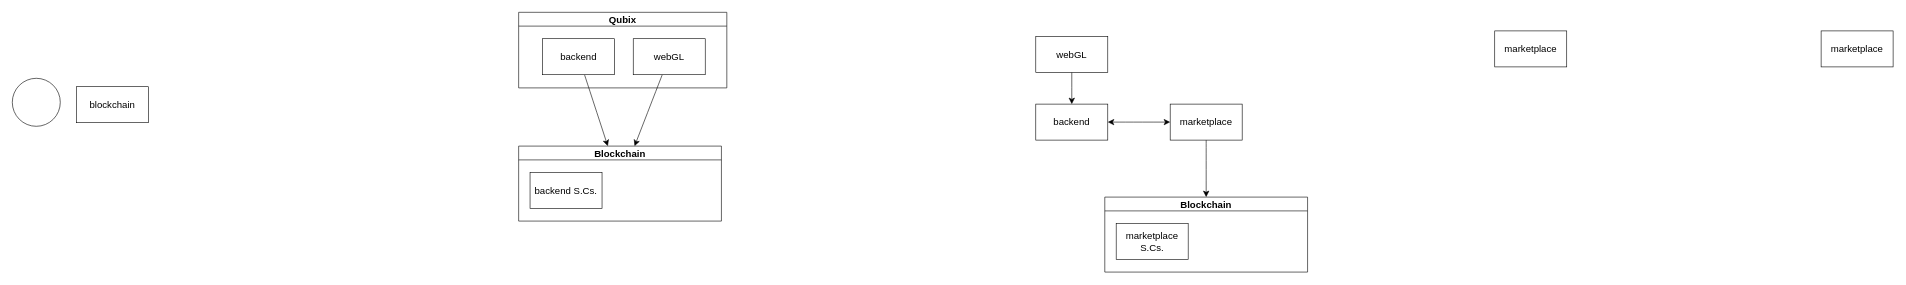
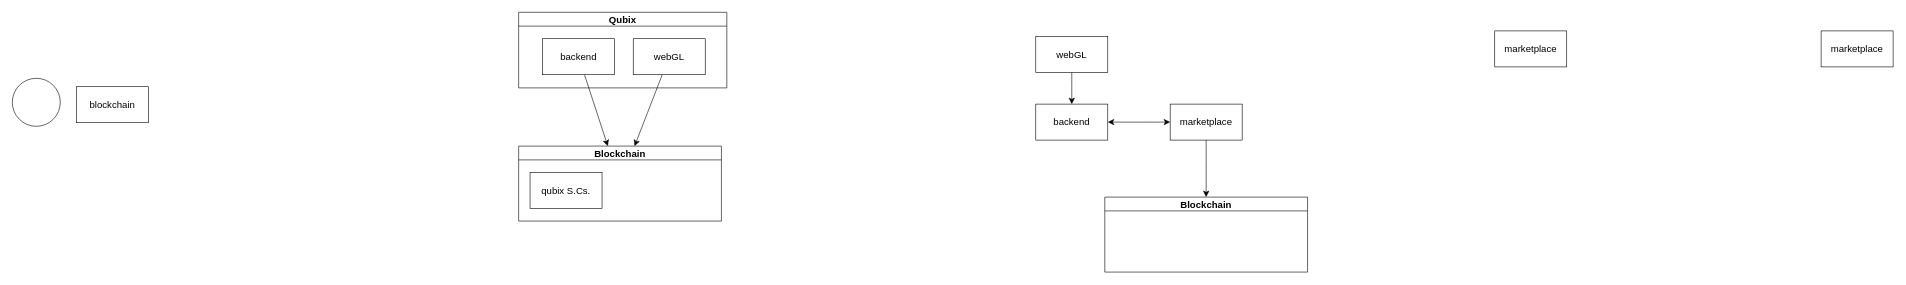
(566, 191) -> (566, 191)
(1152, 242) -> none
